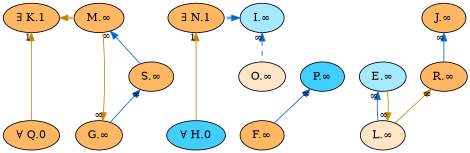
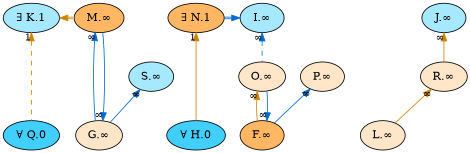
(31, 18) -> (31, 18)
(228, 18) -> (228, 18)
(444, 18) -> (444, 18)
(128, 51) -> (94, 81)
(444, 51) -> (444, 51)
(105, 72) -> (105, 72)
(151, 77) -> (151, 77)
(322, 77) -> (322, 77)
(383, 77) -> none
(444, 77) -> (444, 77)
(31, 81) -> (31, 81)
none -> (268, 102)
none -> (257, 110)
(31, 135) -> (31, 135)
(99, 135) -> (99, 135)
